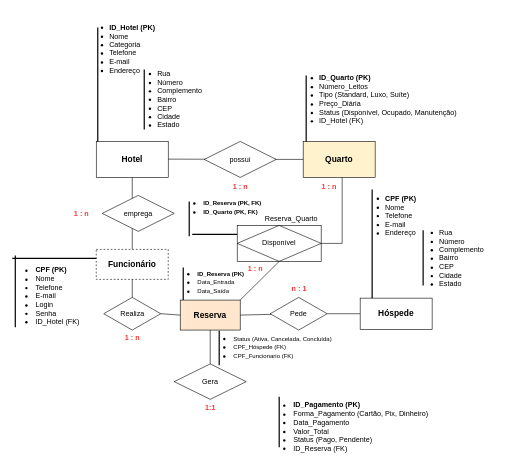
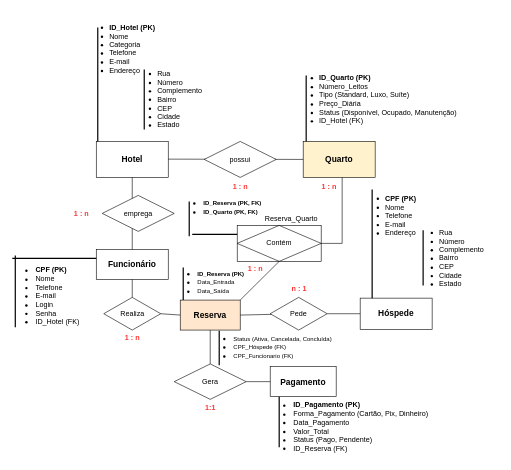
(279, 243) -> (279, 243)
(132, 264) -> (132, 264)
none -> (258, 382)
none -> (303, 382)
